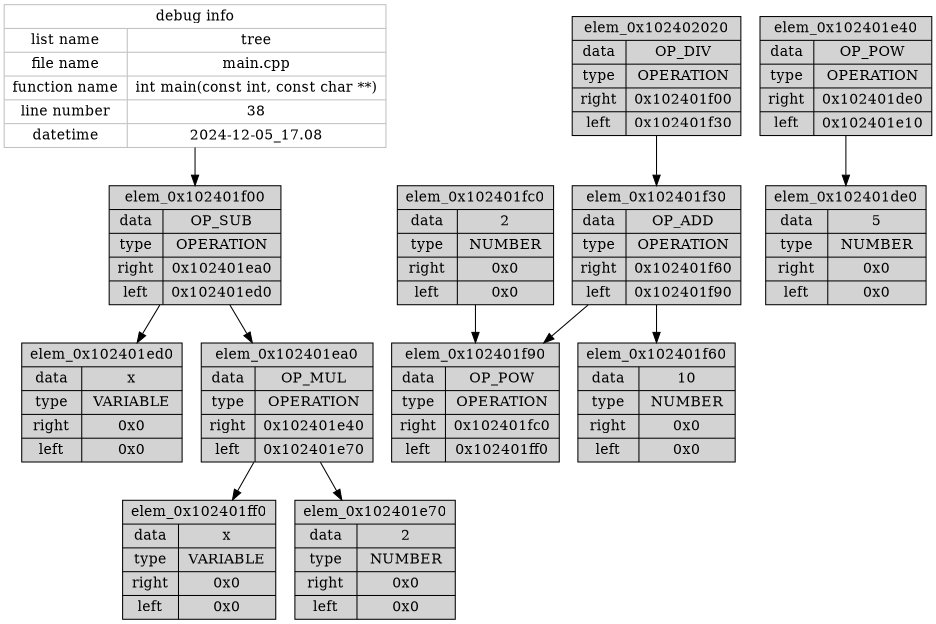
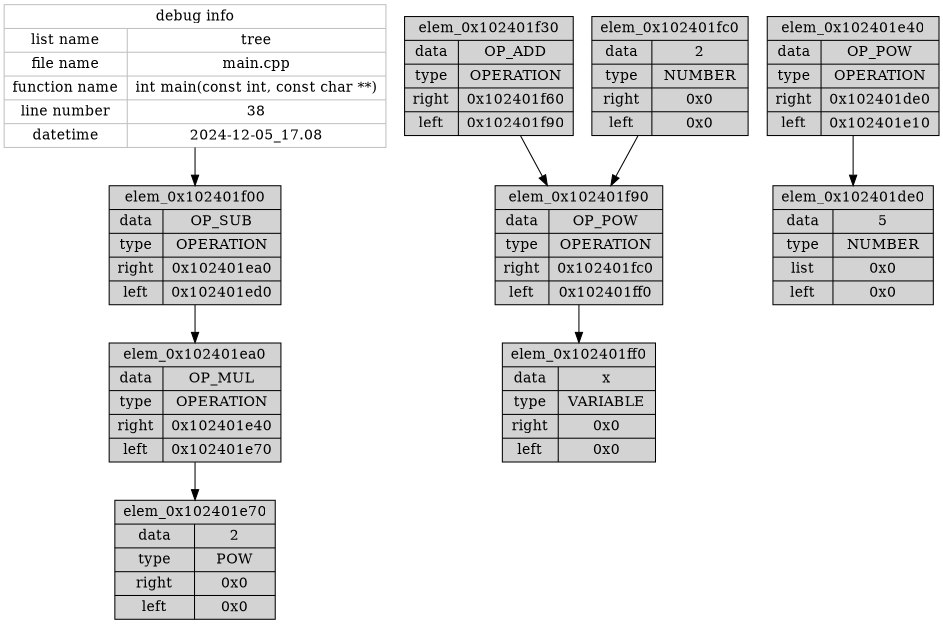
(657, 76) -> none
(797, 269) -> (803, 269)
(102, 403) -> none
(657, 403) -> none
(246, 477) -> (579, 319)
(406, 559) -> (235, 559)
